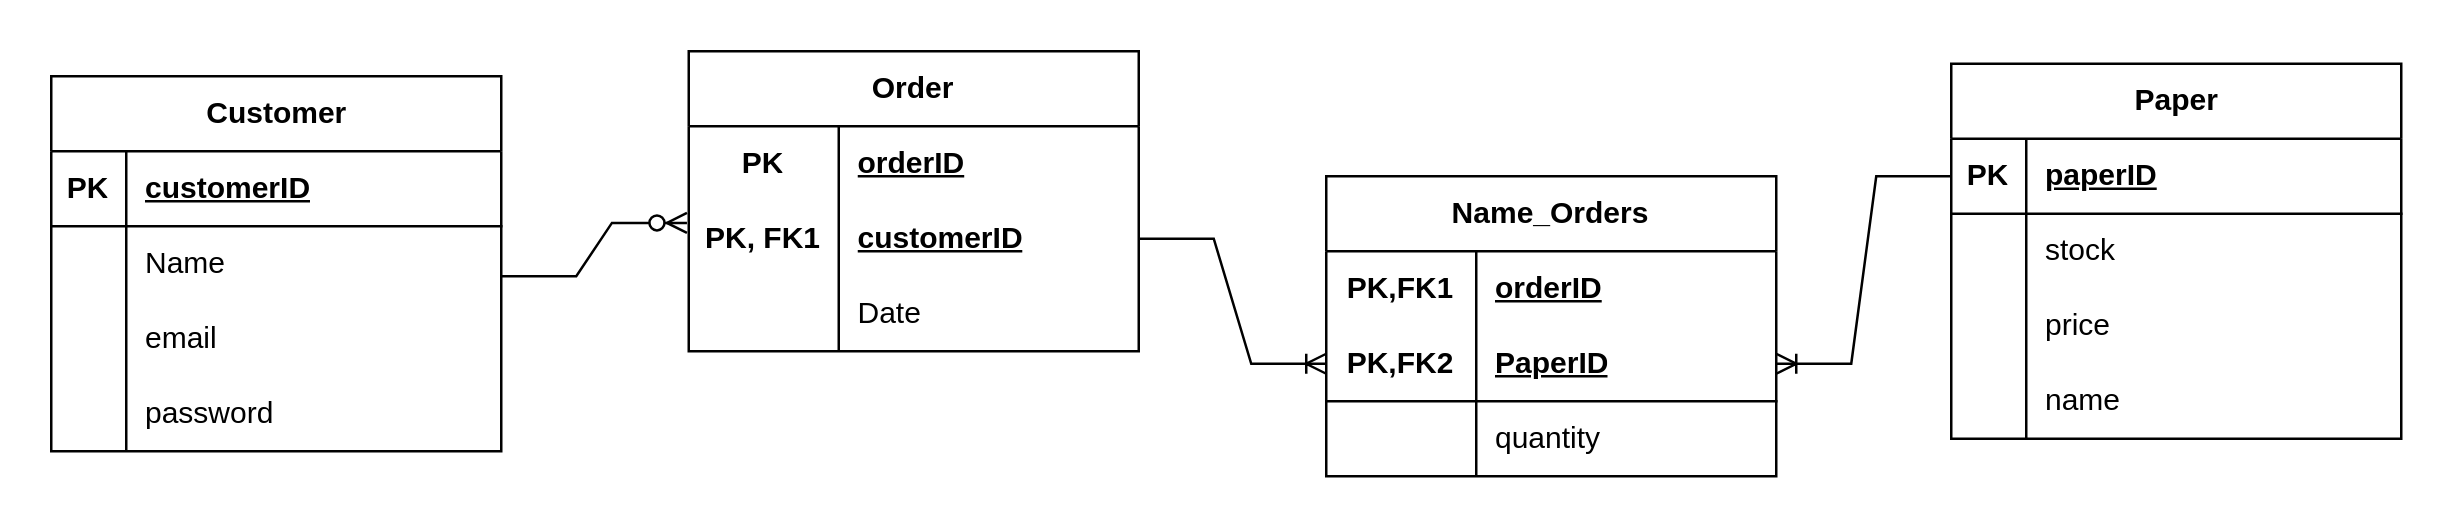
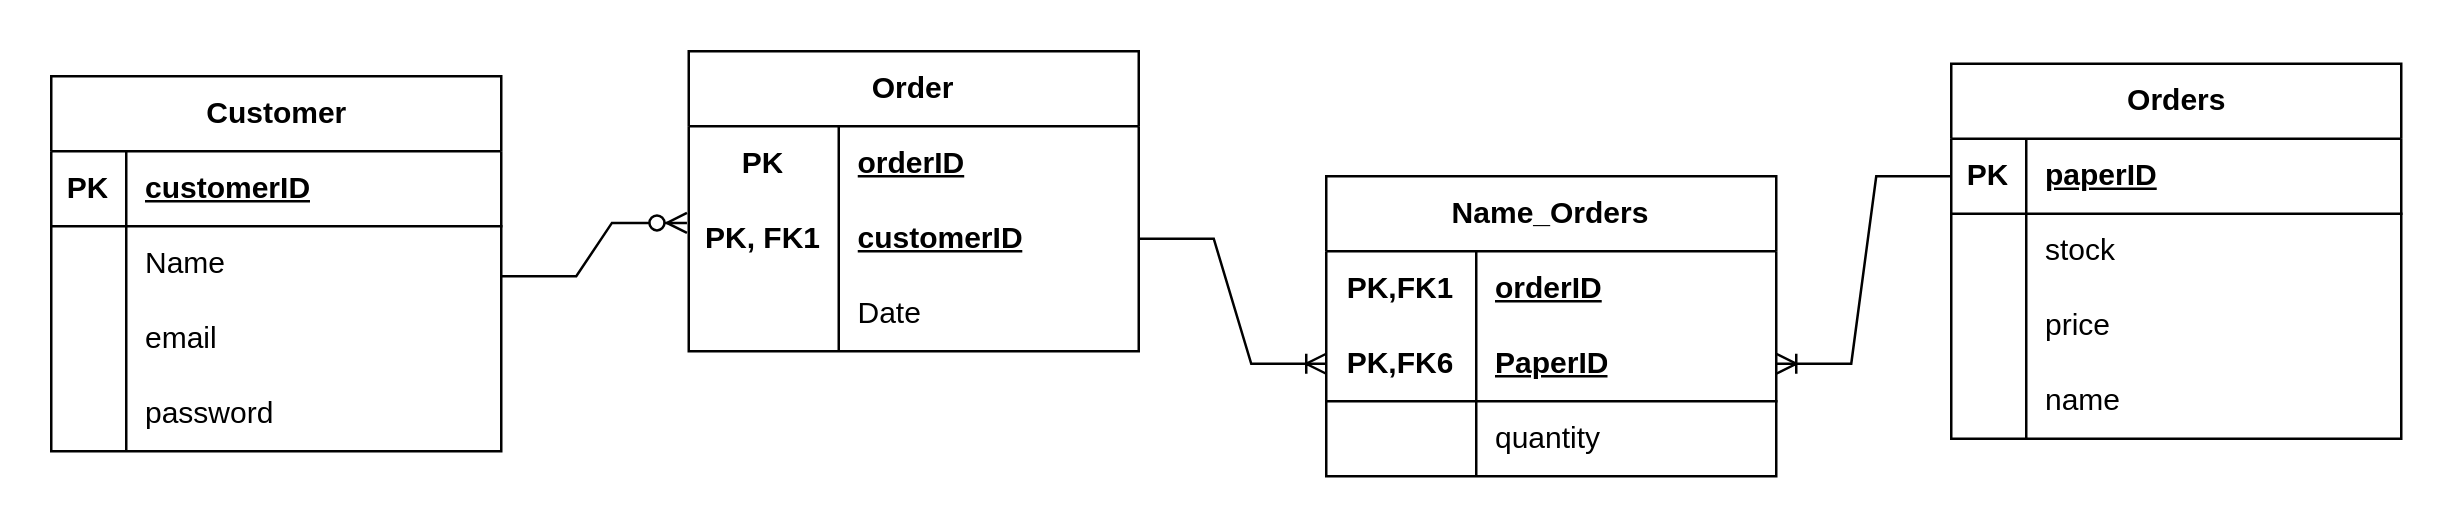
(2178, 101) -> (2178, 101)
(1401, 364) -> (1401, 364)
